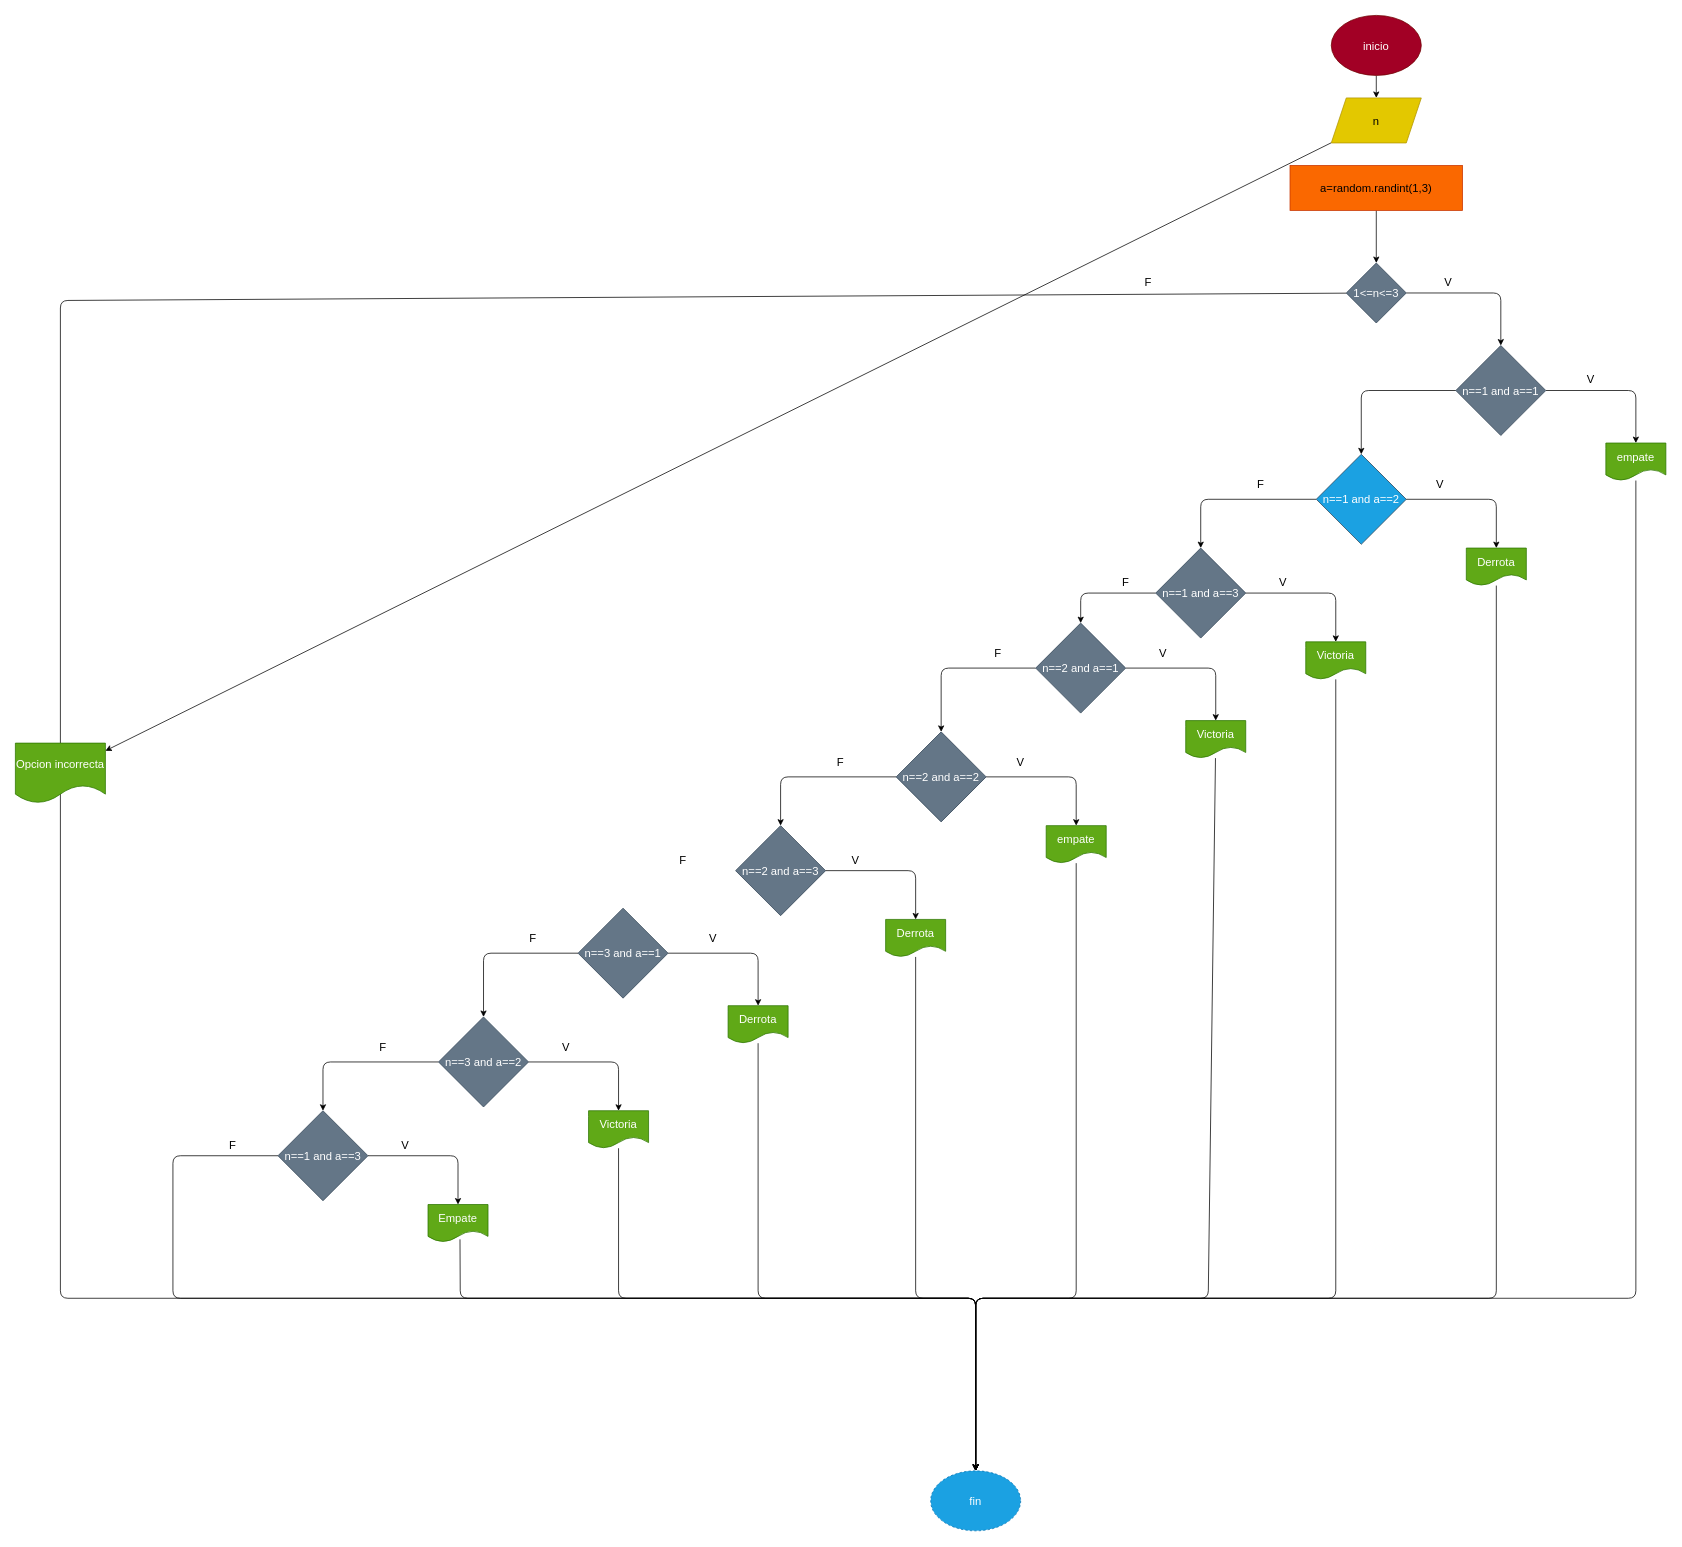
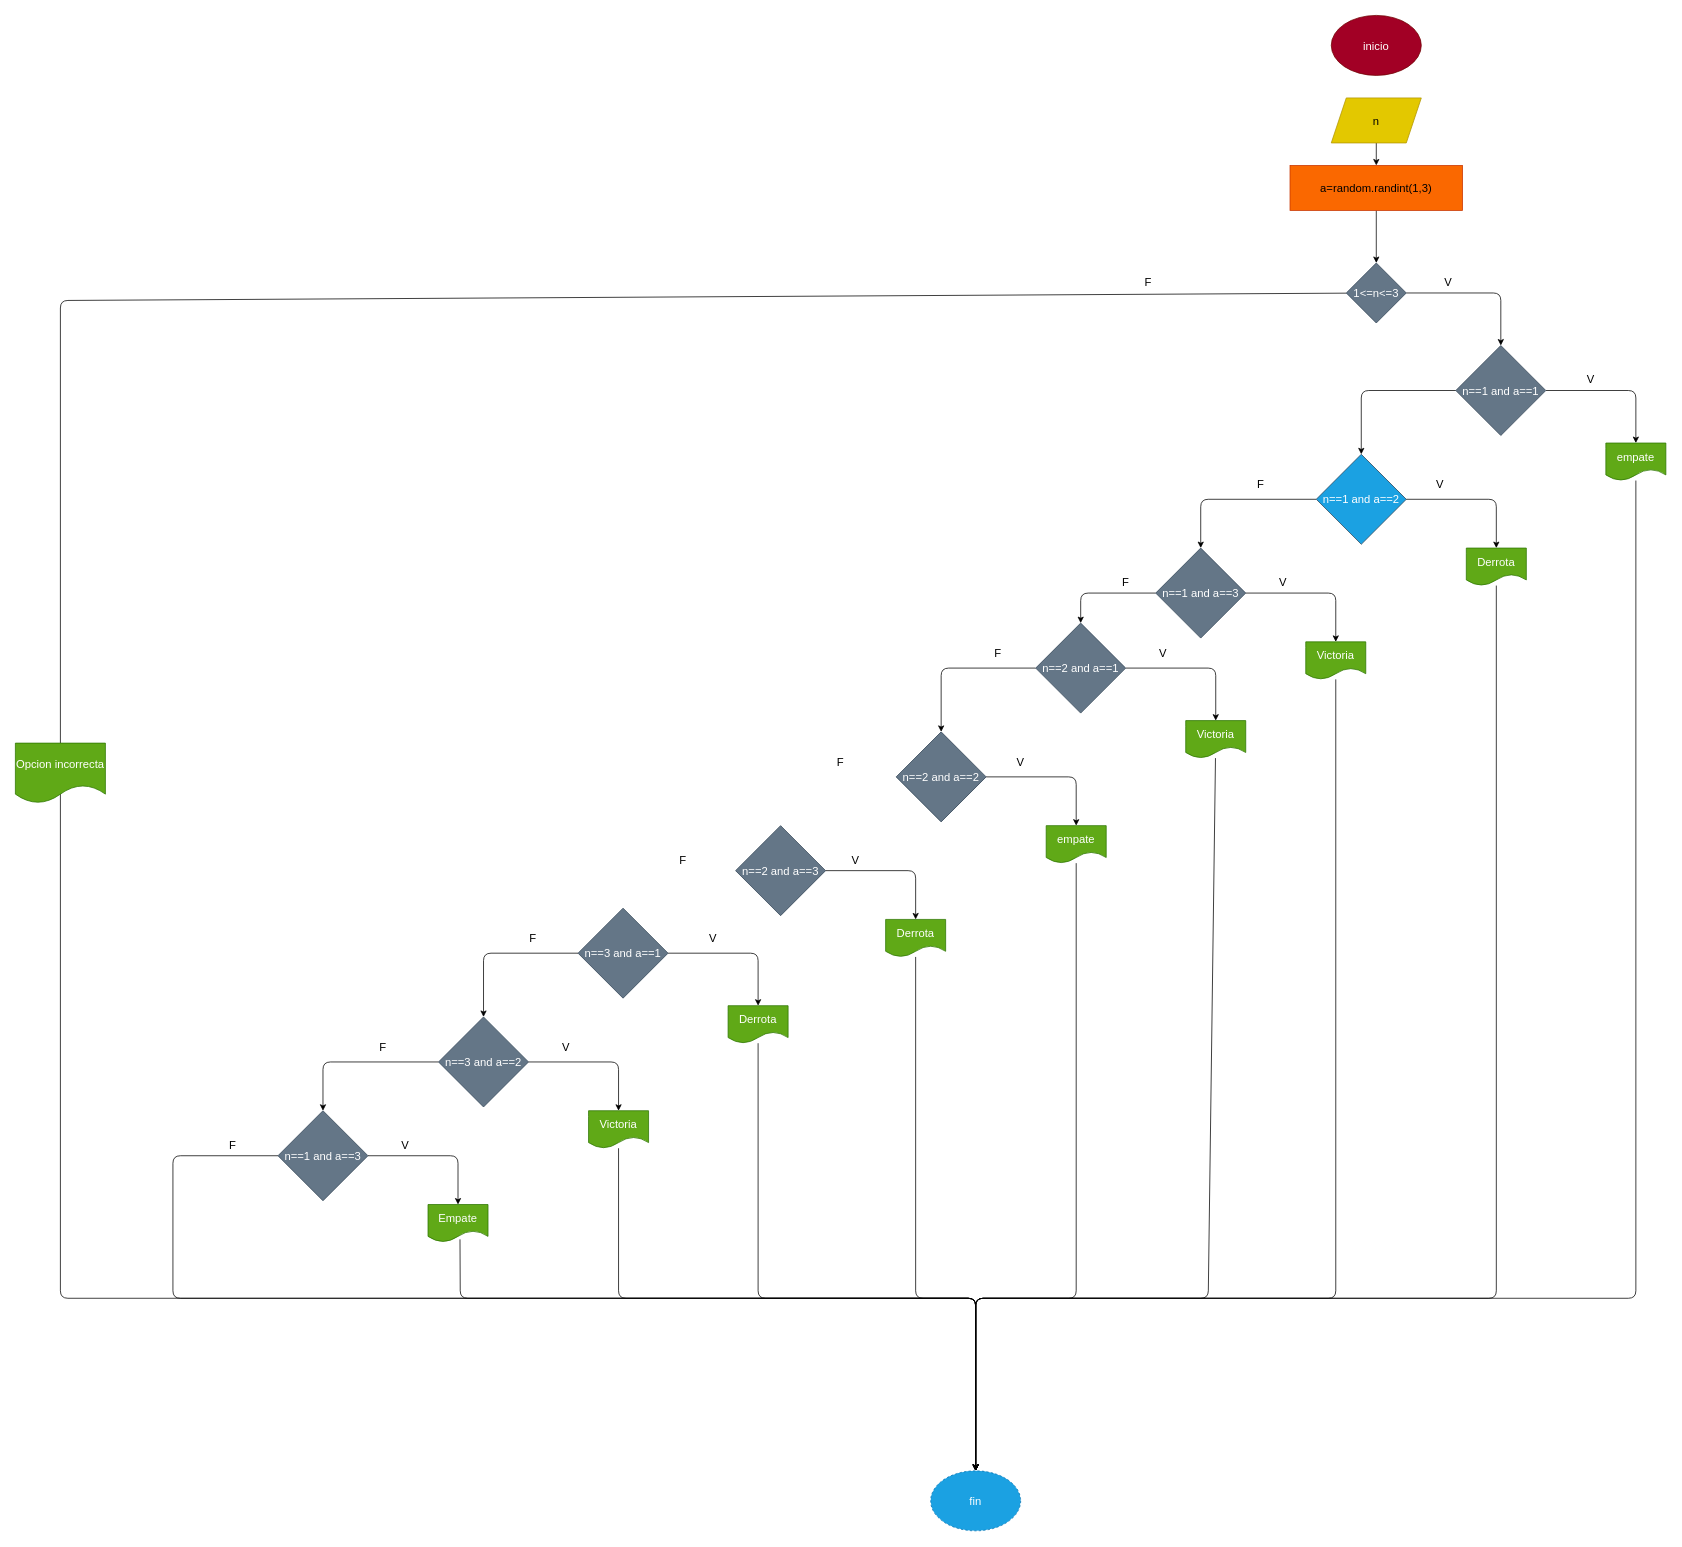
(1376, 84) -> none
(721, 445) -> (1376, 151)
(780, 797) -> none
